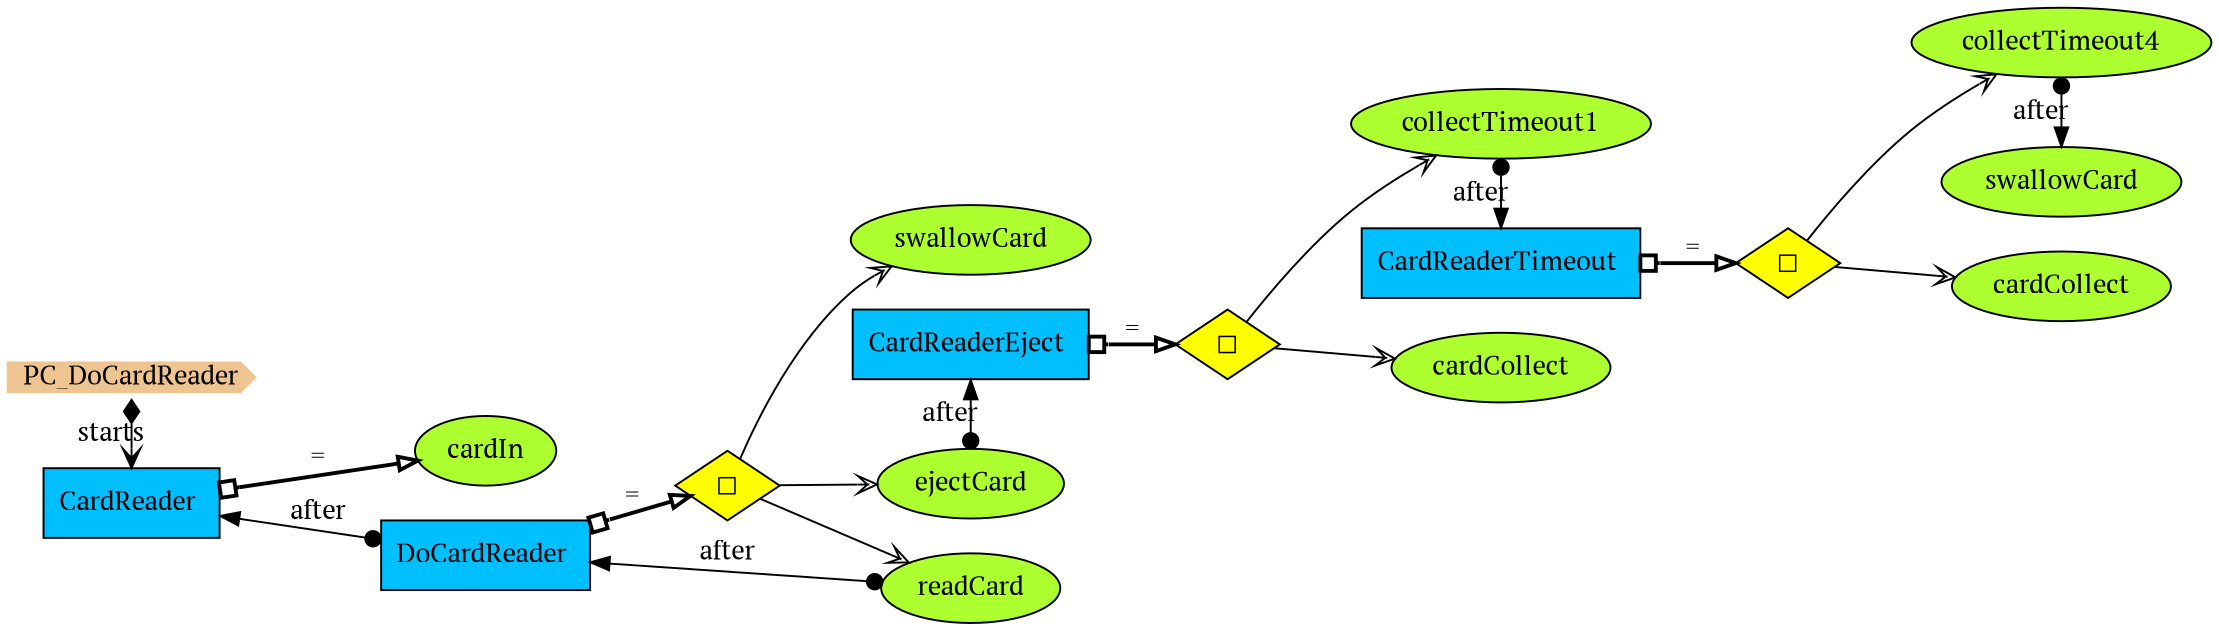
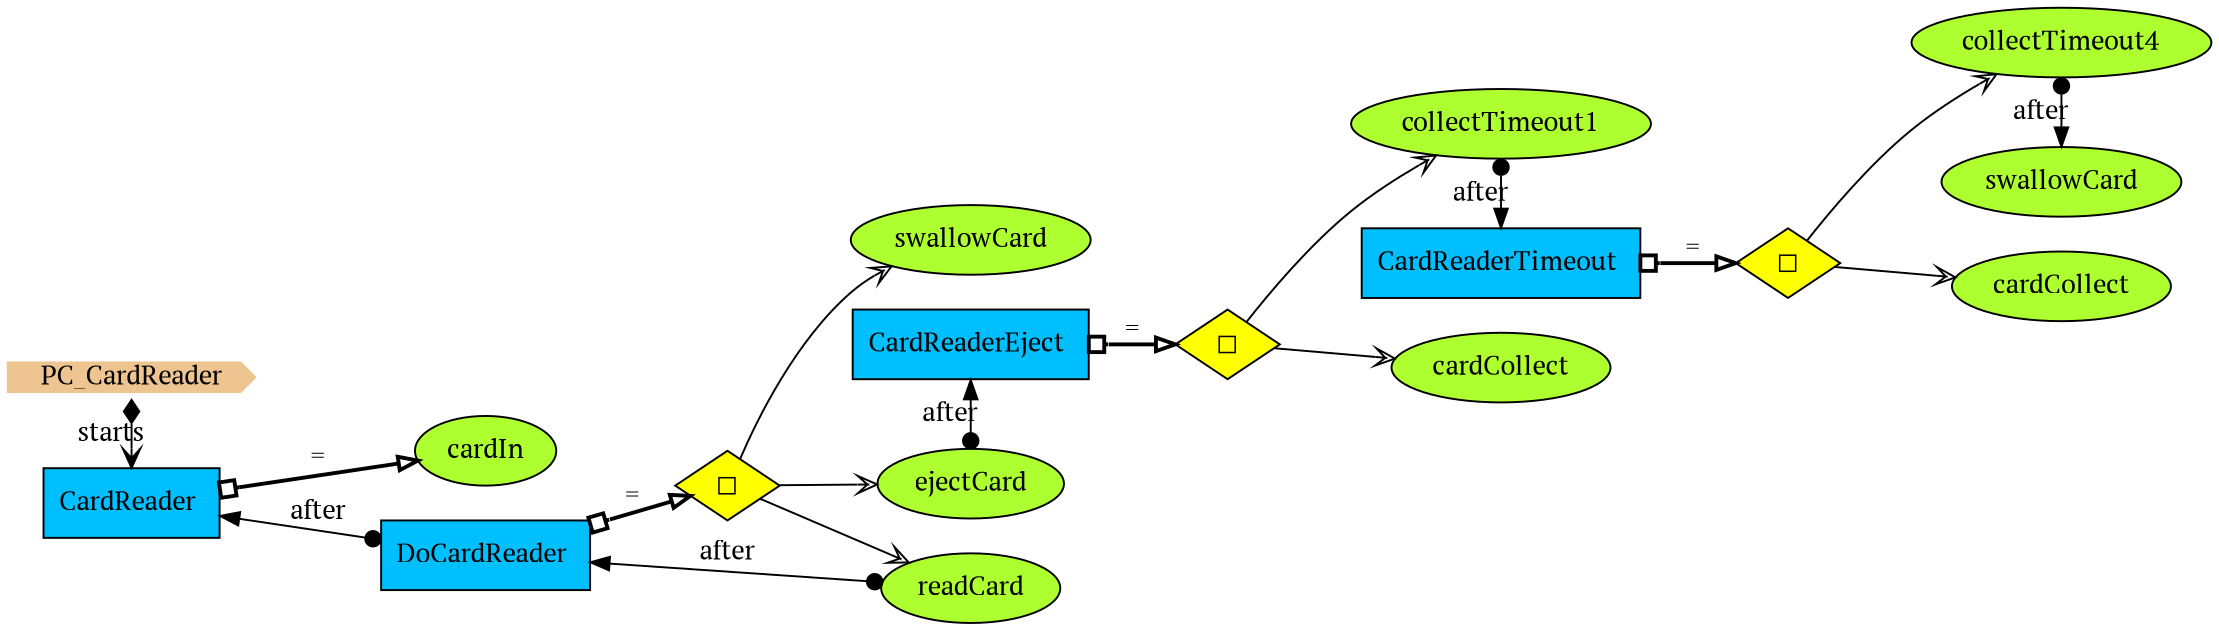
(132, 377) -> (132, 377)
